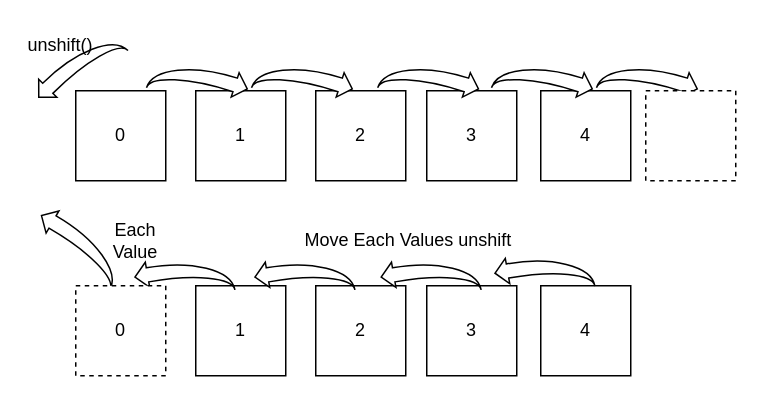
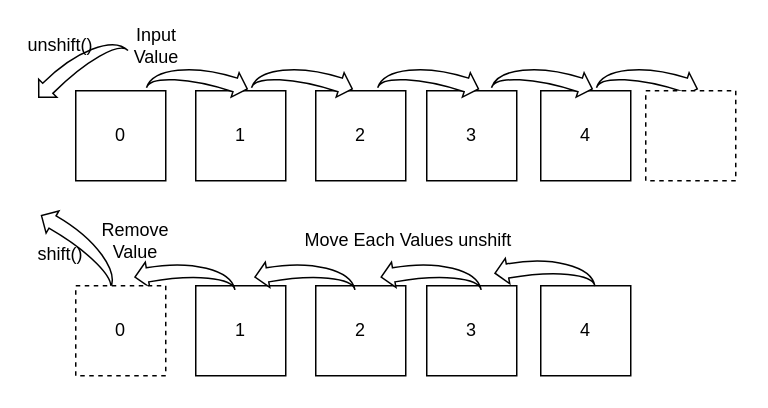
none -> (157, 46)
(136, 241) -> (136, 241)
none -> (61, 254)
